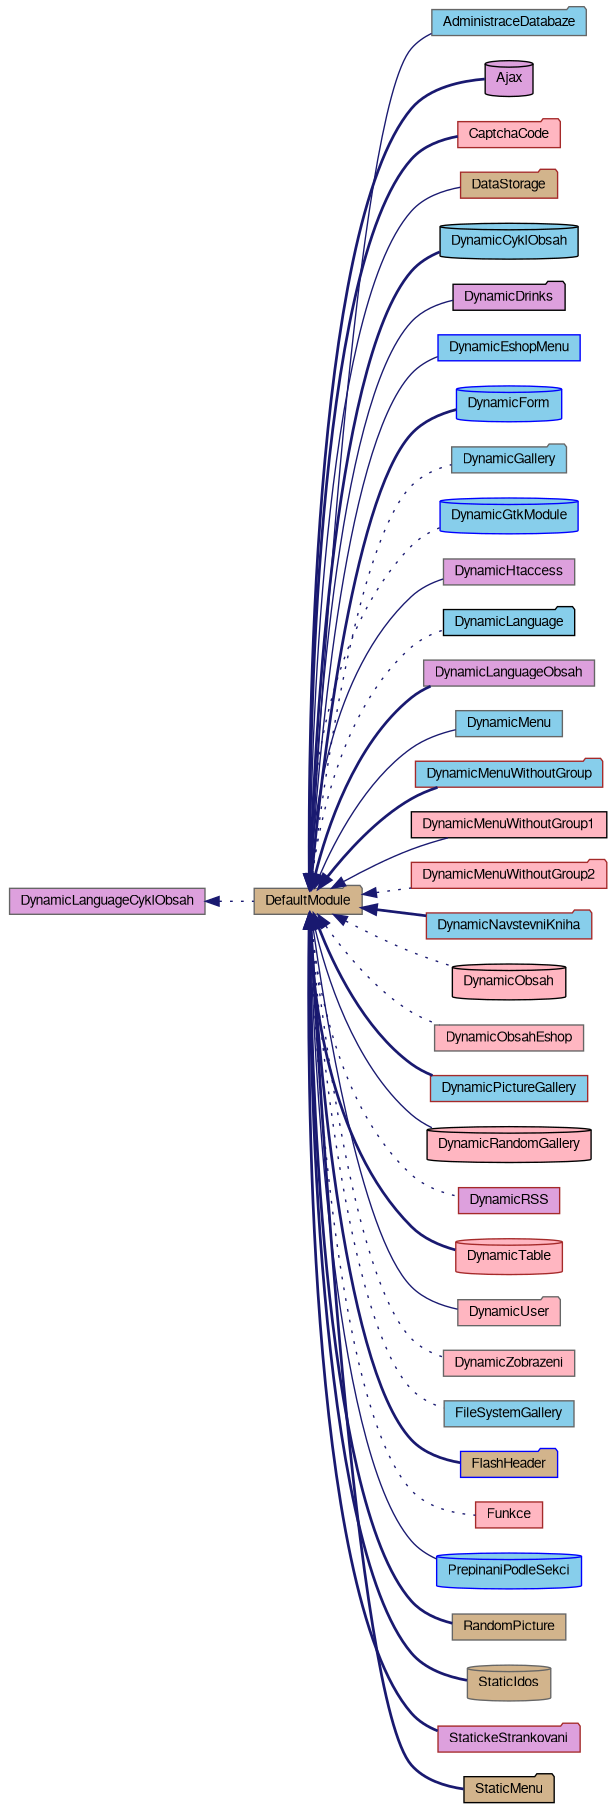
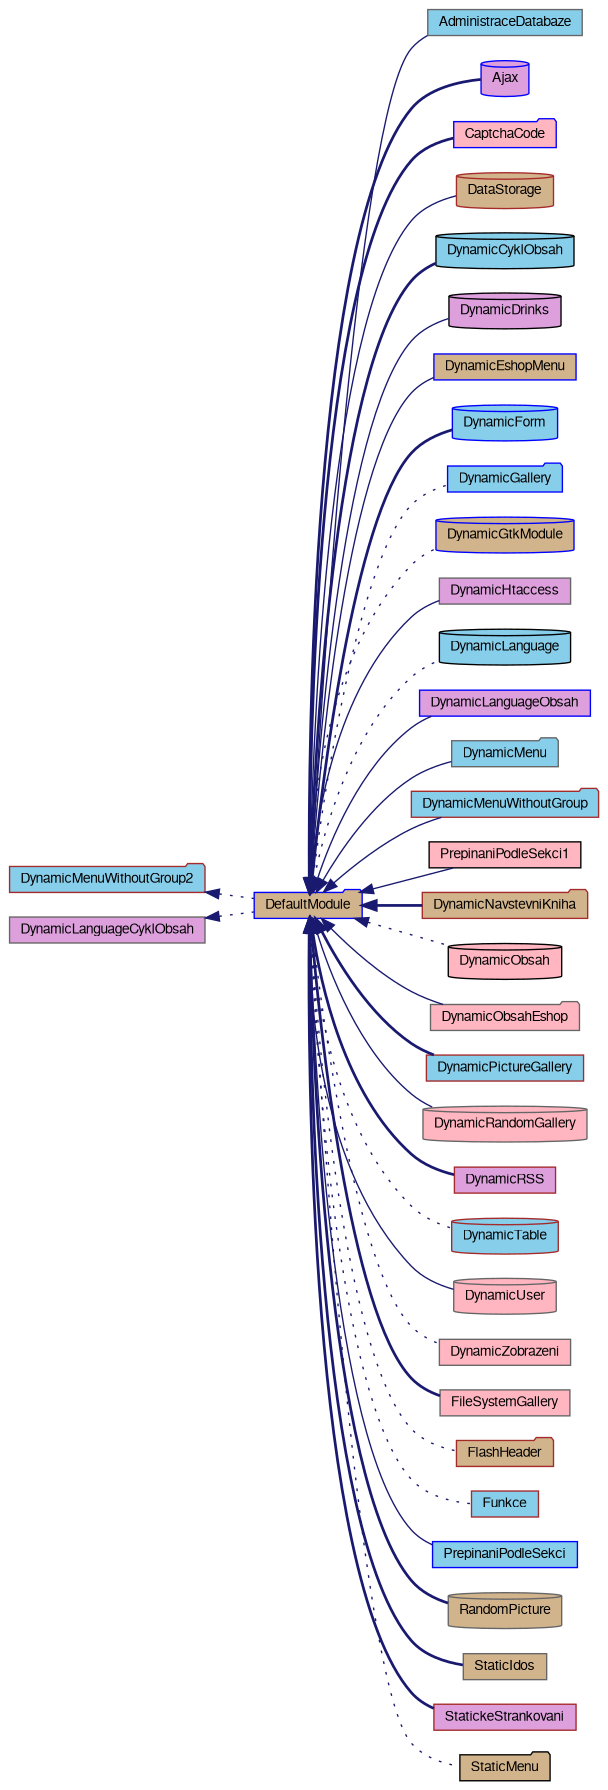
(509, 23) -> (505, 23)
(509, 79) -> (505, 79)
(509, 135) -> (505, 135)
(509, 185) -> (505, 191)
(509, 297) -> (505, 311)
(509, 348) -> (505, 367)
(509, 460) -> (505, 479)
(509, 516) -> (505, 535)
(509, 623) -> (505, 647)
(509, 673) -> (505, 703)
(509, 724) -> (505, 754)
(355, 769) -> (360, 787)
(376, 824) -> (384, 844)
(509, 825) -> (505, 855)
(509, 875) -> (107, 879)
(394, 890) -> (236, 896)
(308, 901) -> (308, 905)
(509, 926) -> (505, 905)
(376, 984) -> (383, 973)
(509, 1038) -> (505, 1017)
(350, 1085) -> (354, 1073)
(509, 1145) -> (505, 1124)
(370, 1170) -> (346, 1100)
(348, 1208) -> (348, 1202)
(509, 1257) -> (505, 1236)
(351, 1275) -> (352, 1267)
(509, 1313) -> (505, 1296)
(509, 1414) -> (505, 1403)
(509, 1464) -> (505, 1453)
(509, 1515) -> (505, 1504)
(509, 1571) -> (505, 1555)
(367, 1581) -> (344, 1368)
(509, 1627) -> (505, 1611)
(509, 1683) -> (505, 1667)
(509, 1739) -> (505, 1717)
